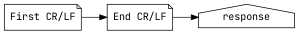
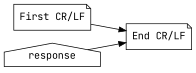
(182, 17) -> (103, 47)
